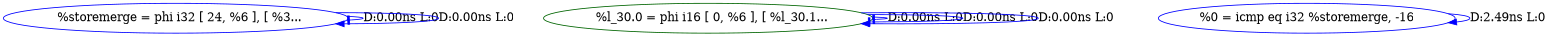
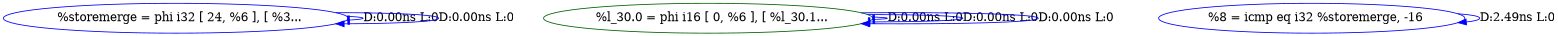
(1307, 18) -> (1312, 18)
